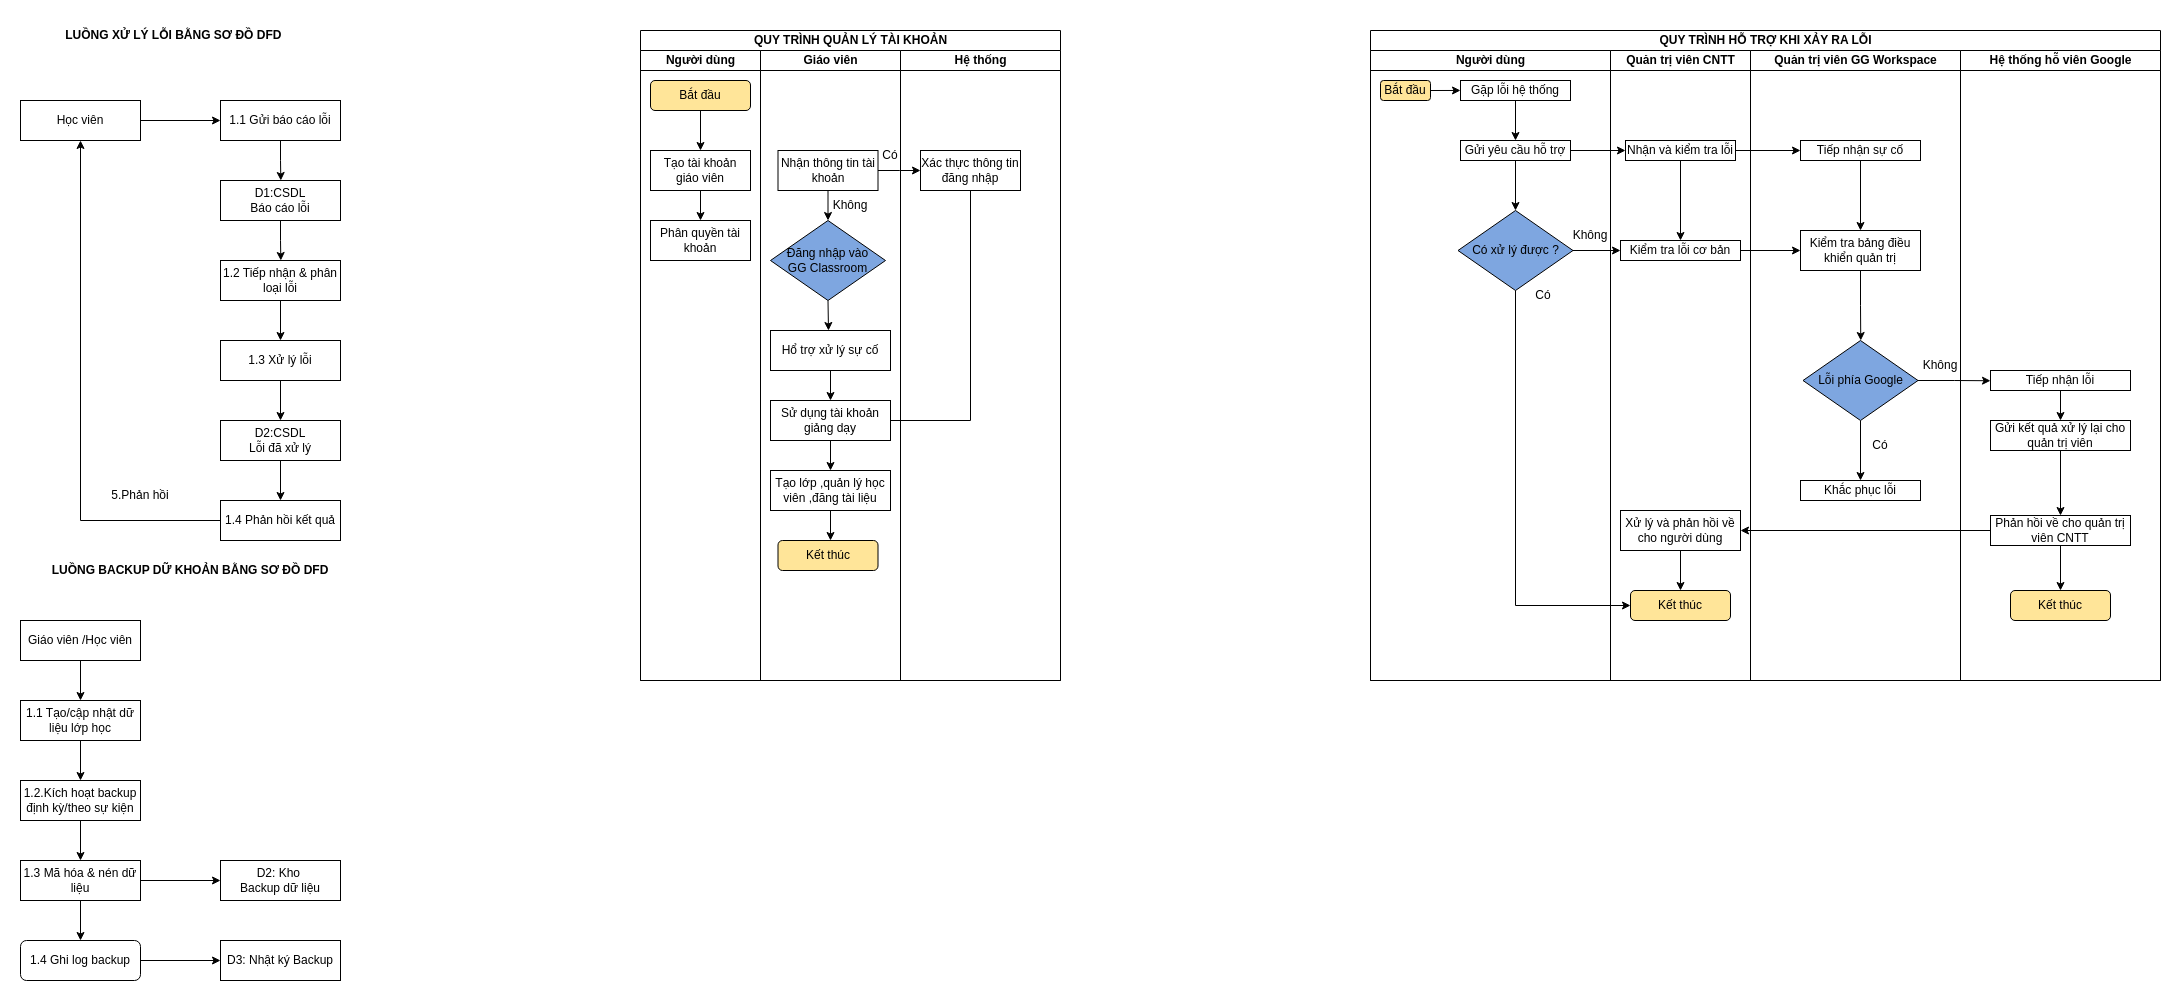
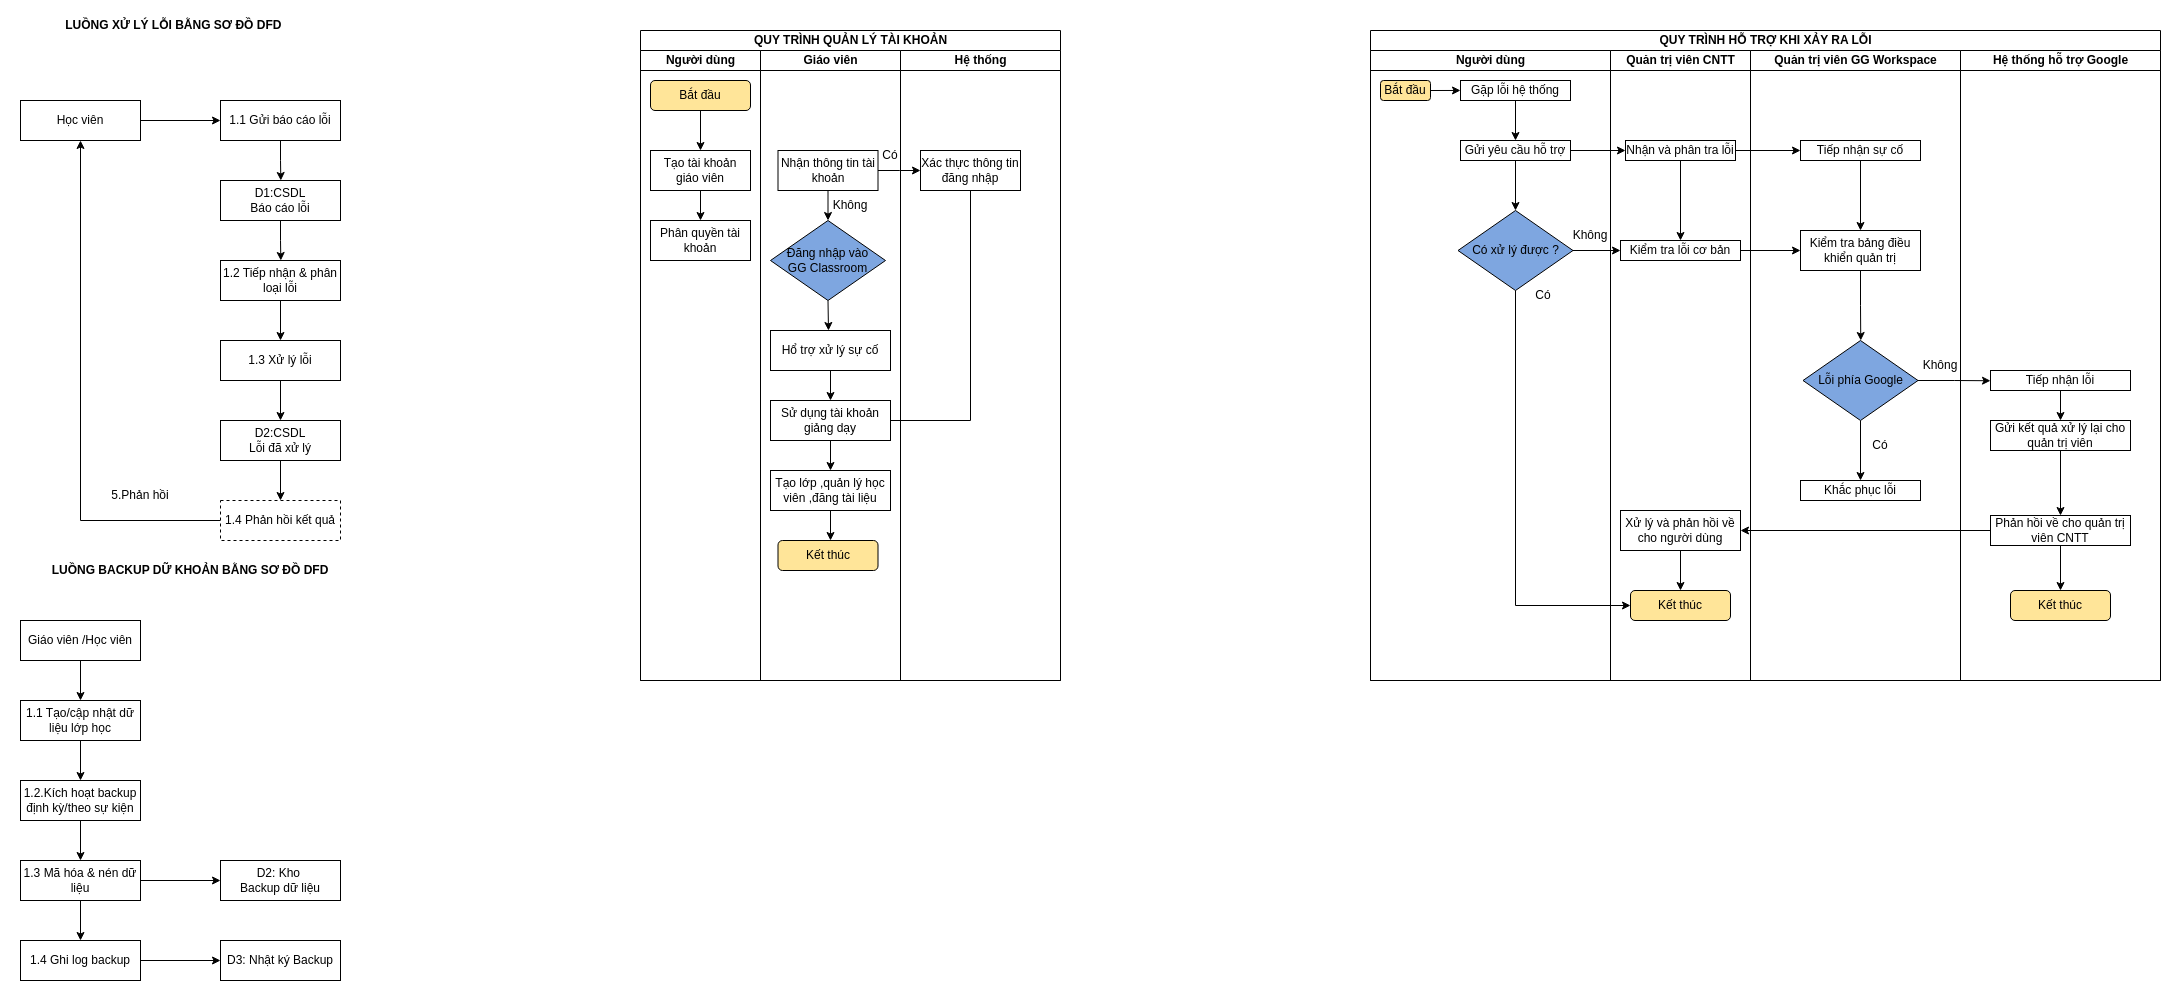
(176, 36) -> (176, 26)
(2061, 61) -> (2061, 61)
(1681, 151) -> (1681, 151)
(281, 521) -> (281, 521)
(81, 961) -> (81, 961)
